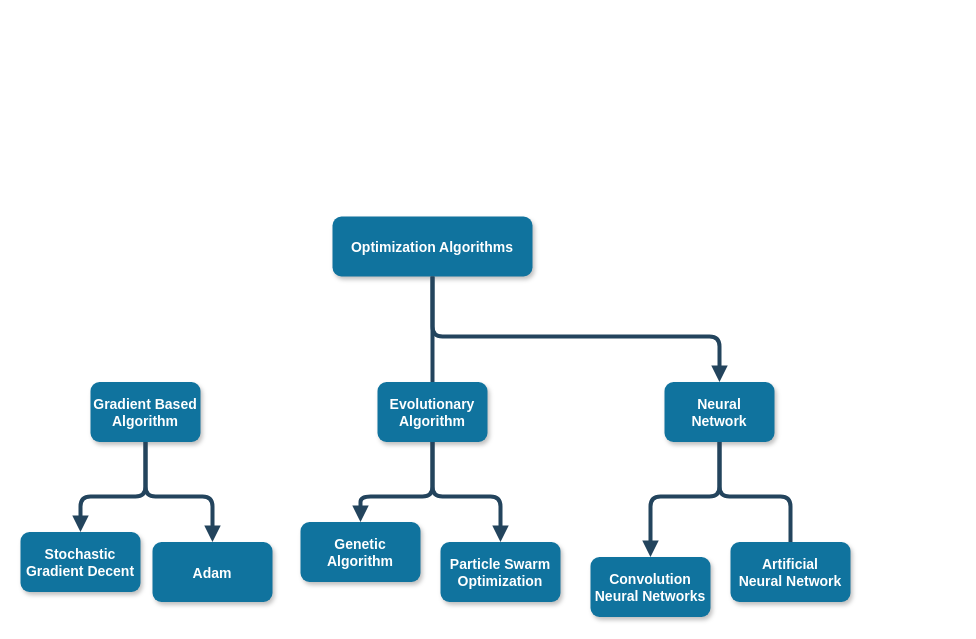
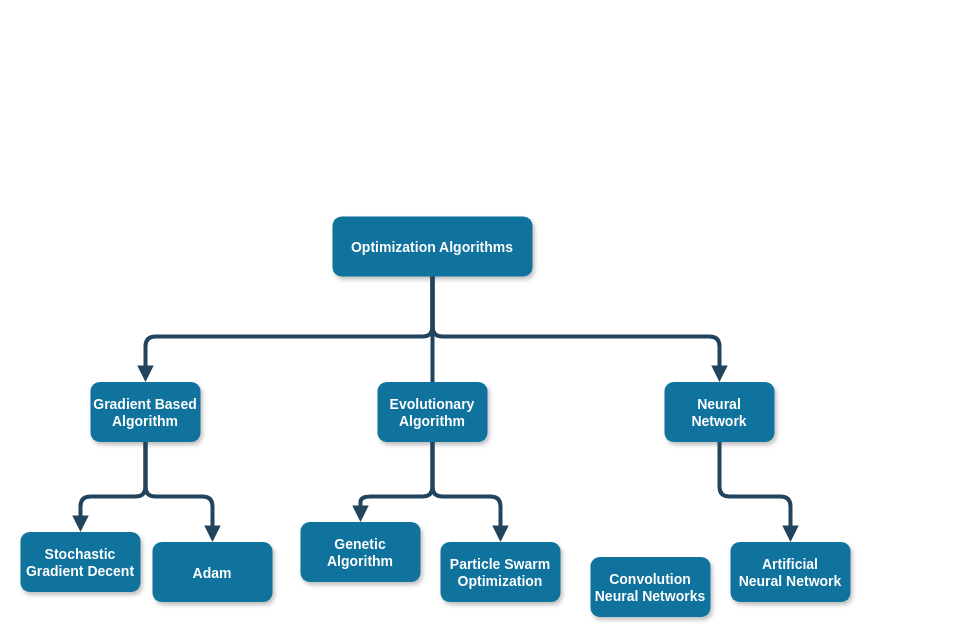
none -> (277, 337)
(666, 497) -> none
(791, 539) -> (720, 492)
